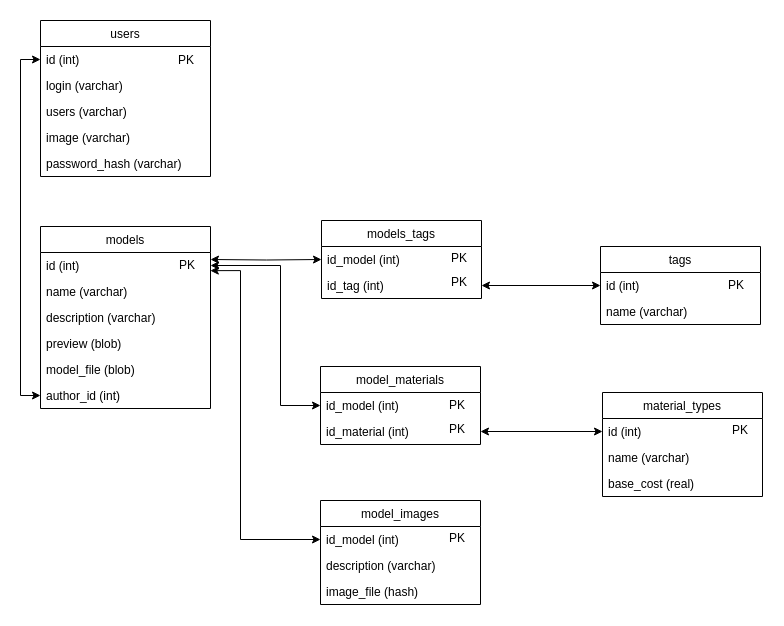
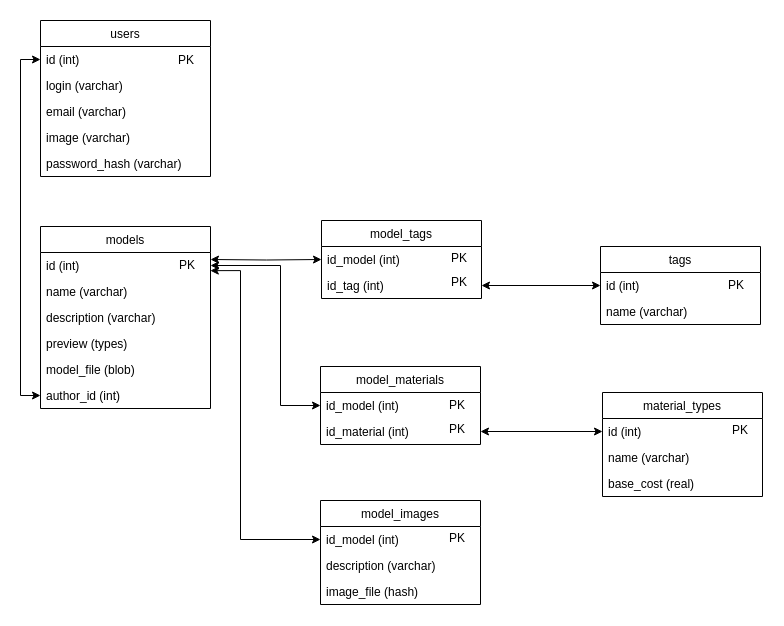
(95, 112) -> (92, 112)
(401, 234) -> (401, 234)
(88, 344) -> (93, 344)
